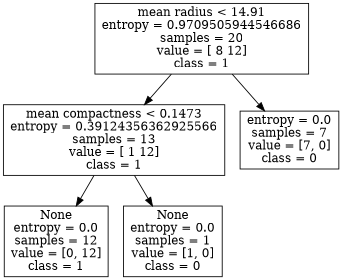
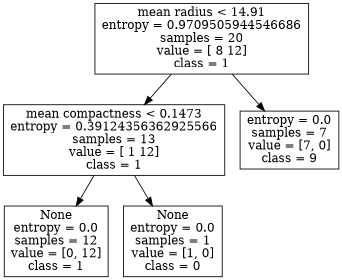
(289, 140) -> (289, 140)
